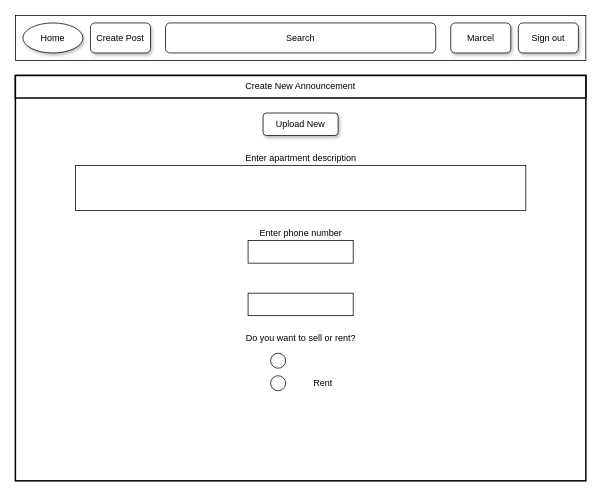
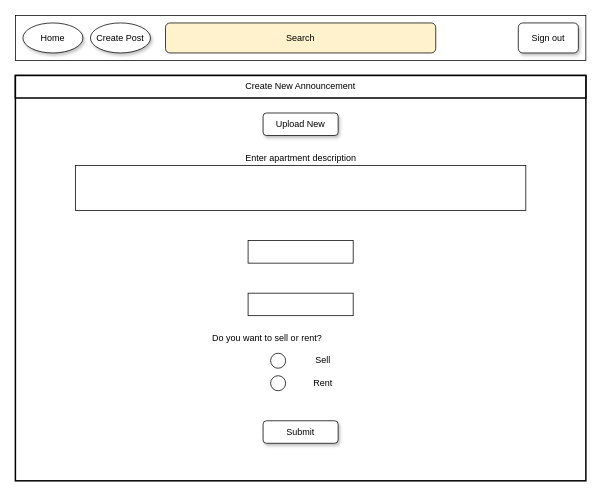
(120, 38) -> (120, 38)
(300, 38) -> (300, 38)
(480, 38) -> none
(300, 233) -> none
(300, 338) -> (267, 338)
none -> (323, 360)
none -> (300, 432)
